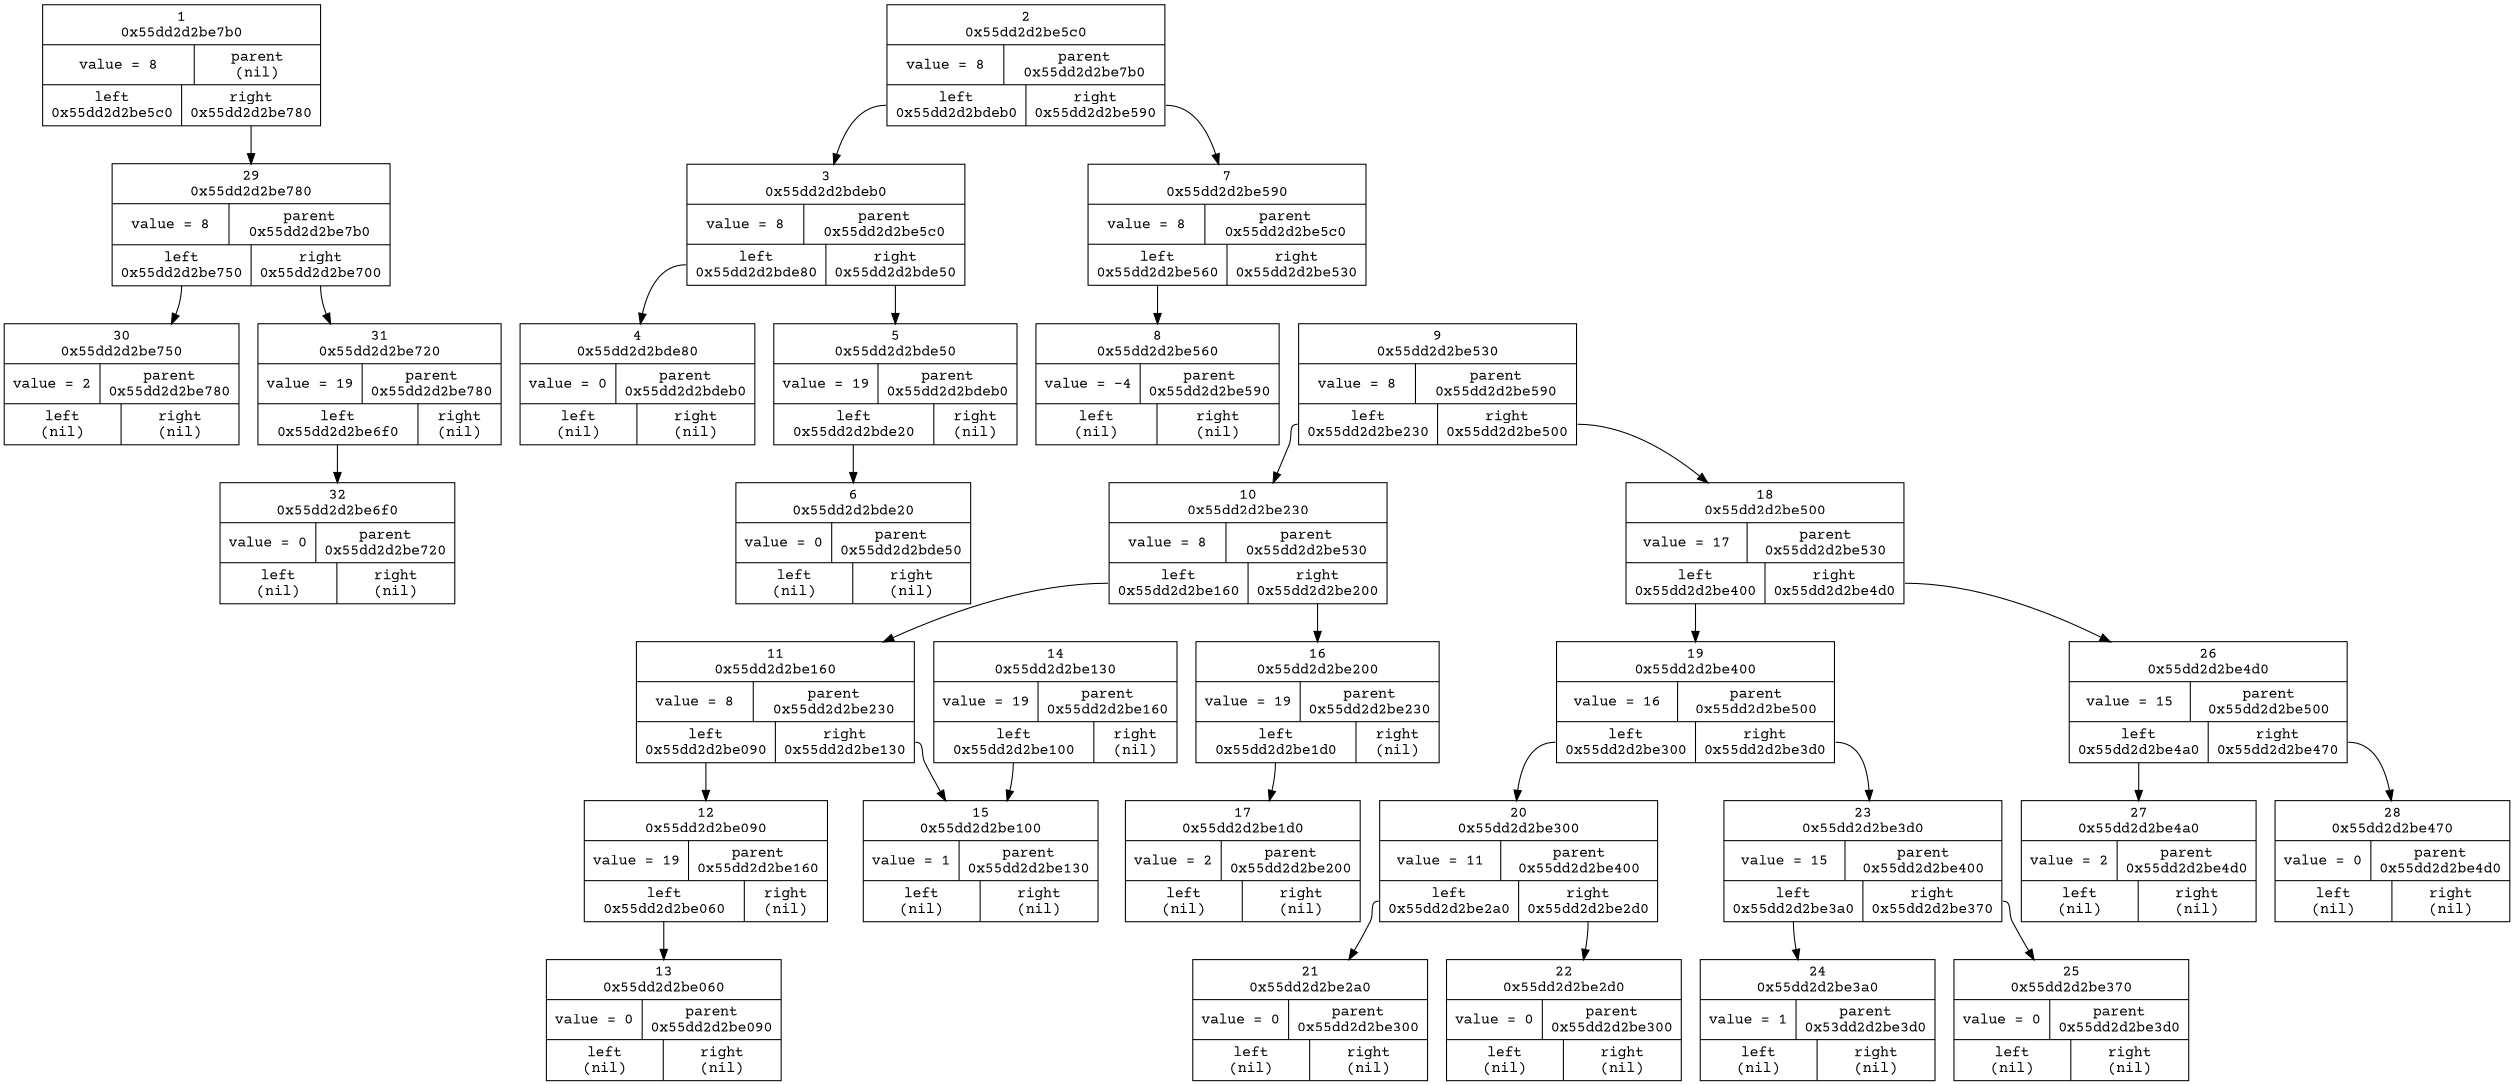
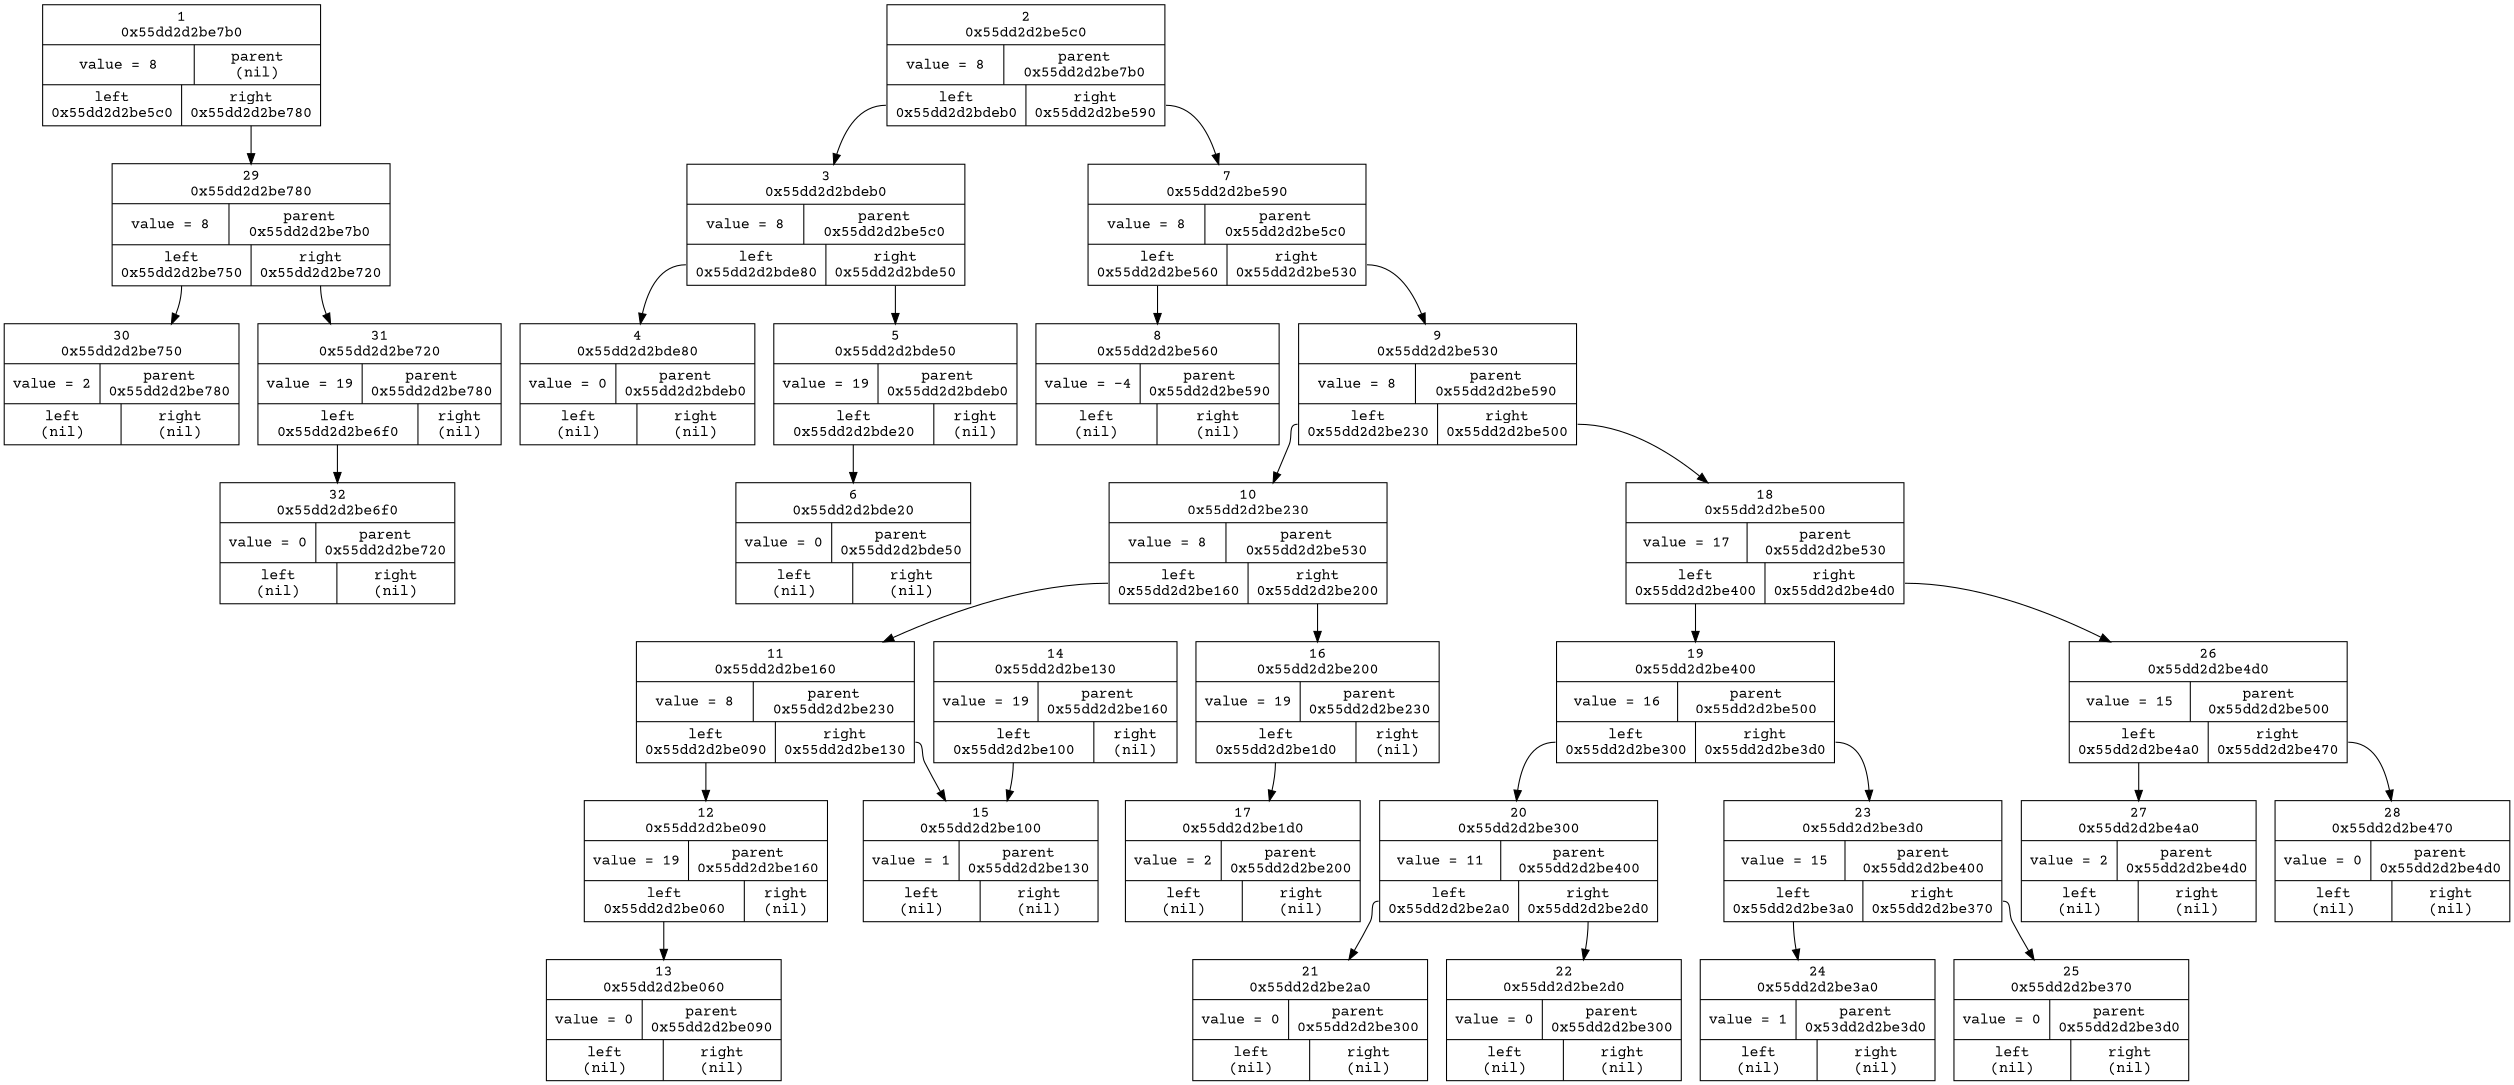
(321, 273) -> (321, 273)
none -> (1401, 281)
